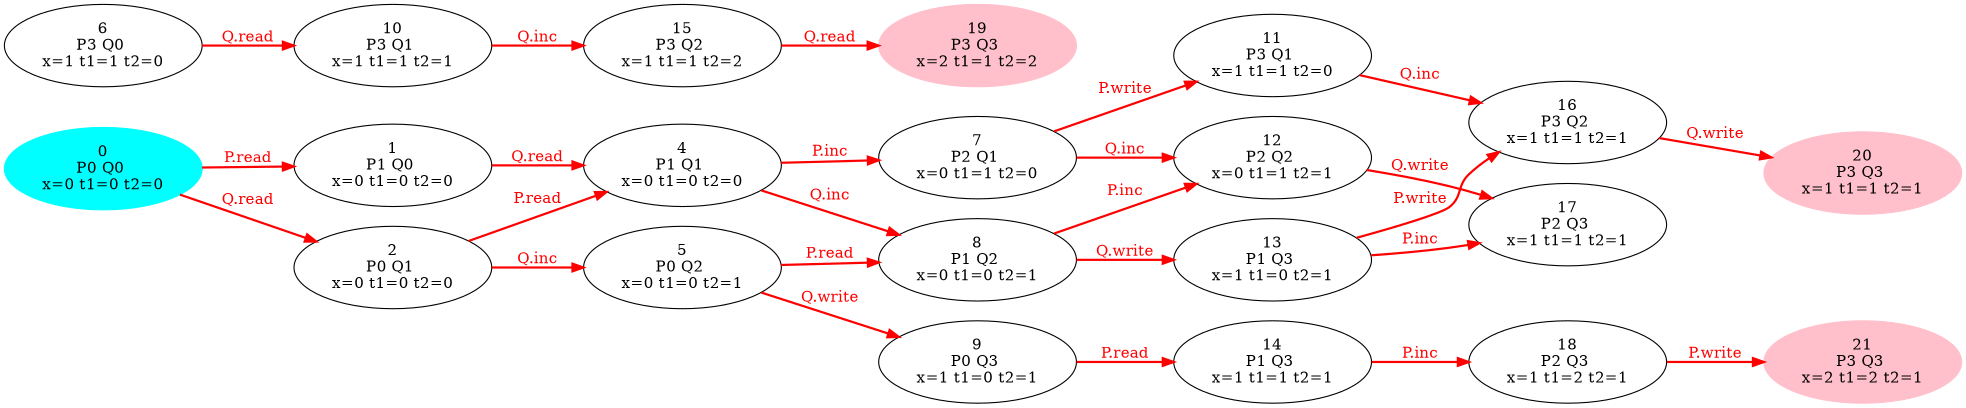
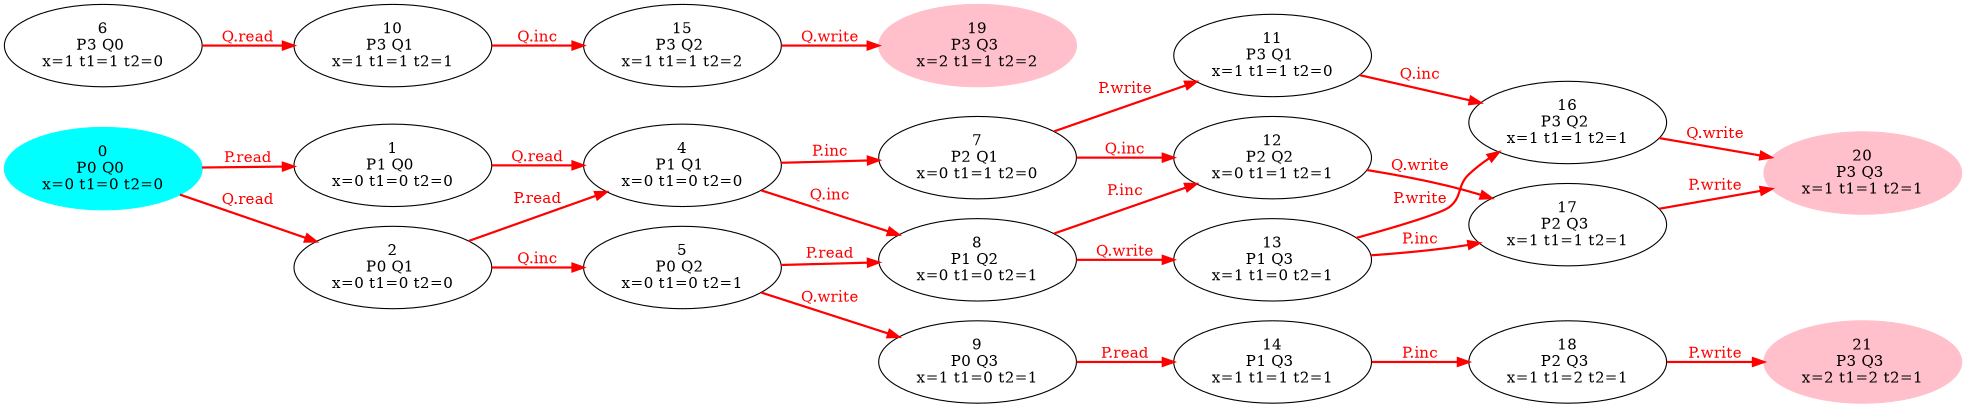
(830, 37) -> (830, 37)
none -> (1710, 200)
